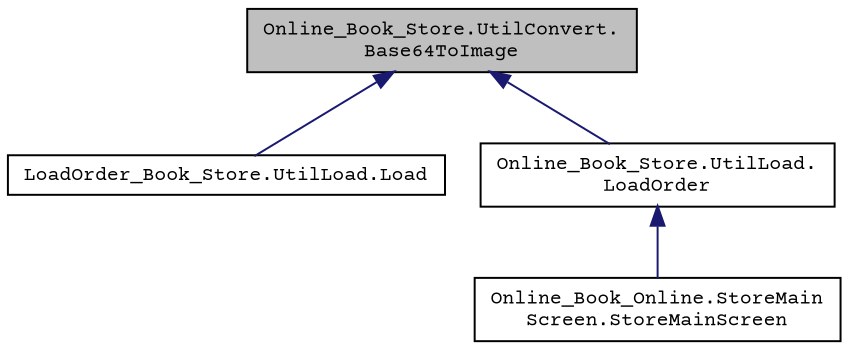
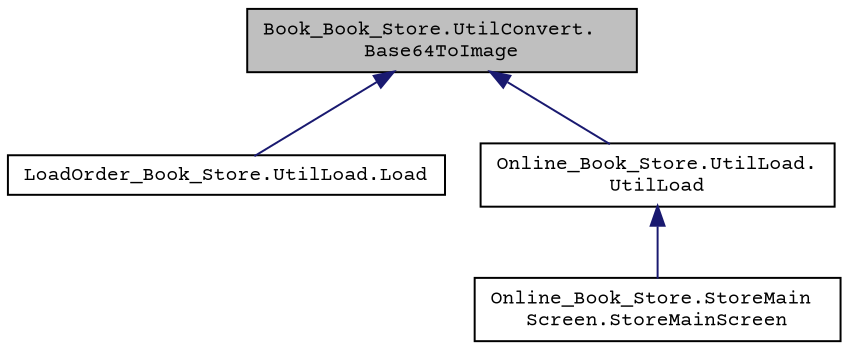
(442, 41) -> (442, 41)
(658, 175) -> (658, 175)
(658, 310) -> (658, 310)
